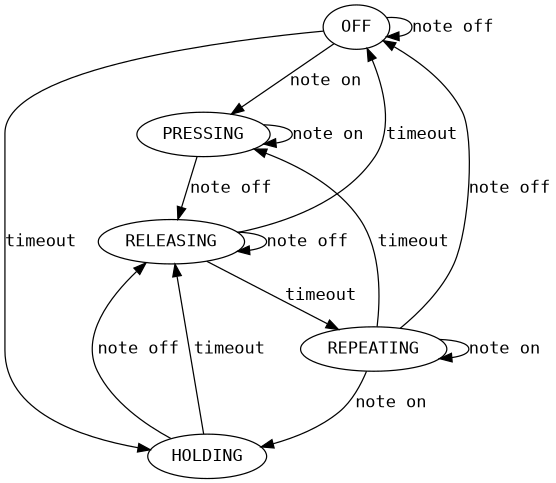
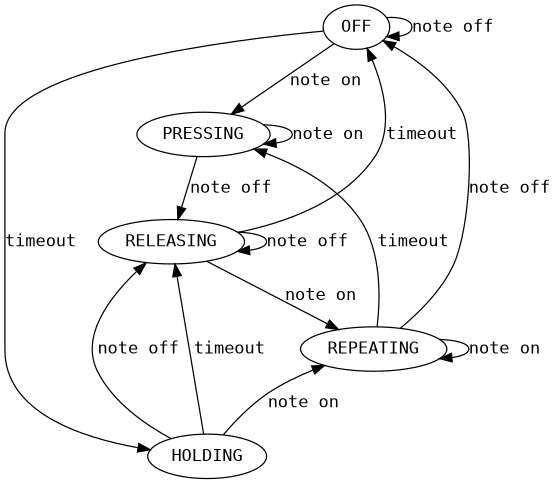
(321, 295) -> (321, 295)
(329, 419) -> (264, 396)
